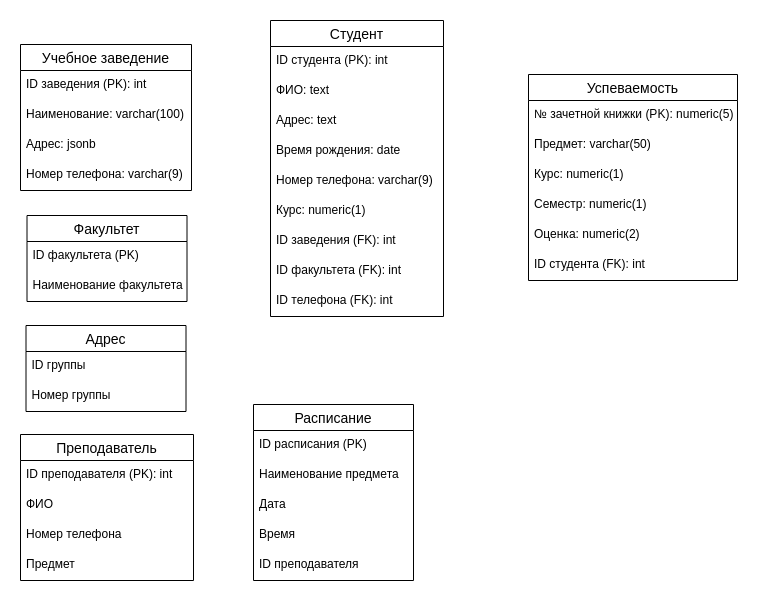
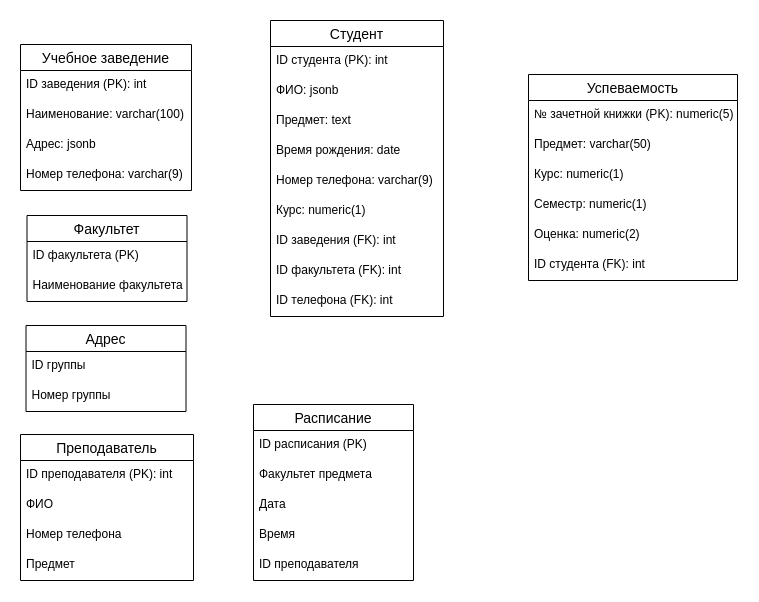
(303, 90) -> (306, 90)
(310, 120) -> (317, 120)
(328, 474) -> (318, 474)
